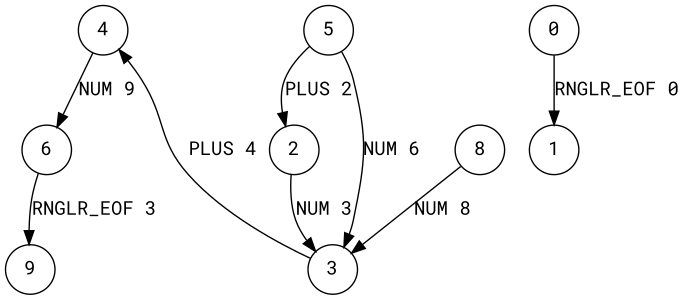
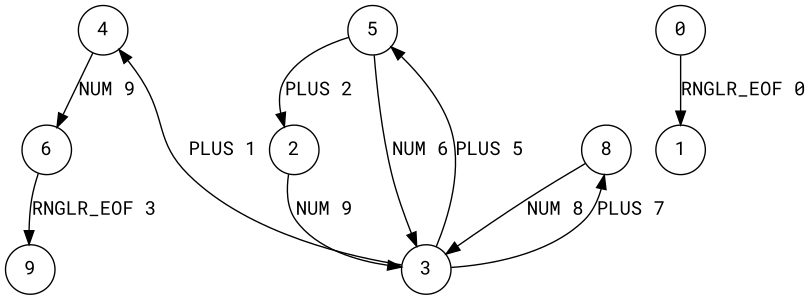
none -> (454, 145)
(223, 150) -> (223, 150)
(324, 210) -> (324, 210)
none -> (539, 249)
